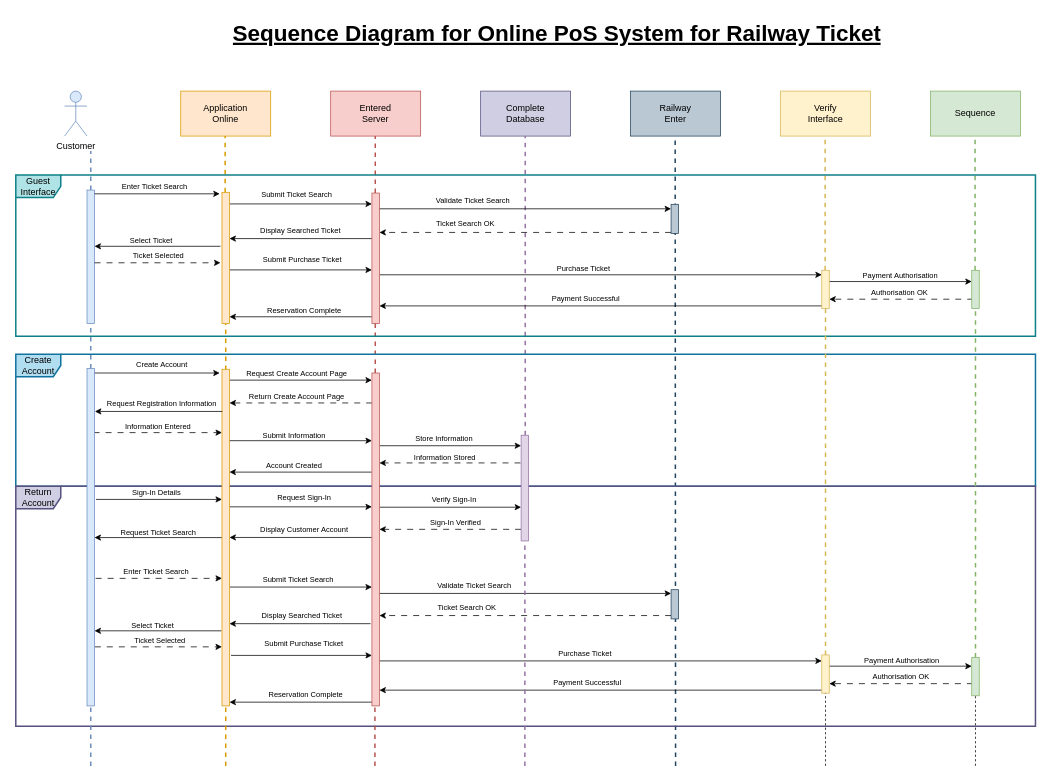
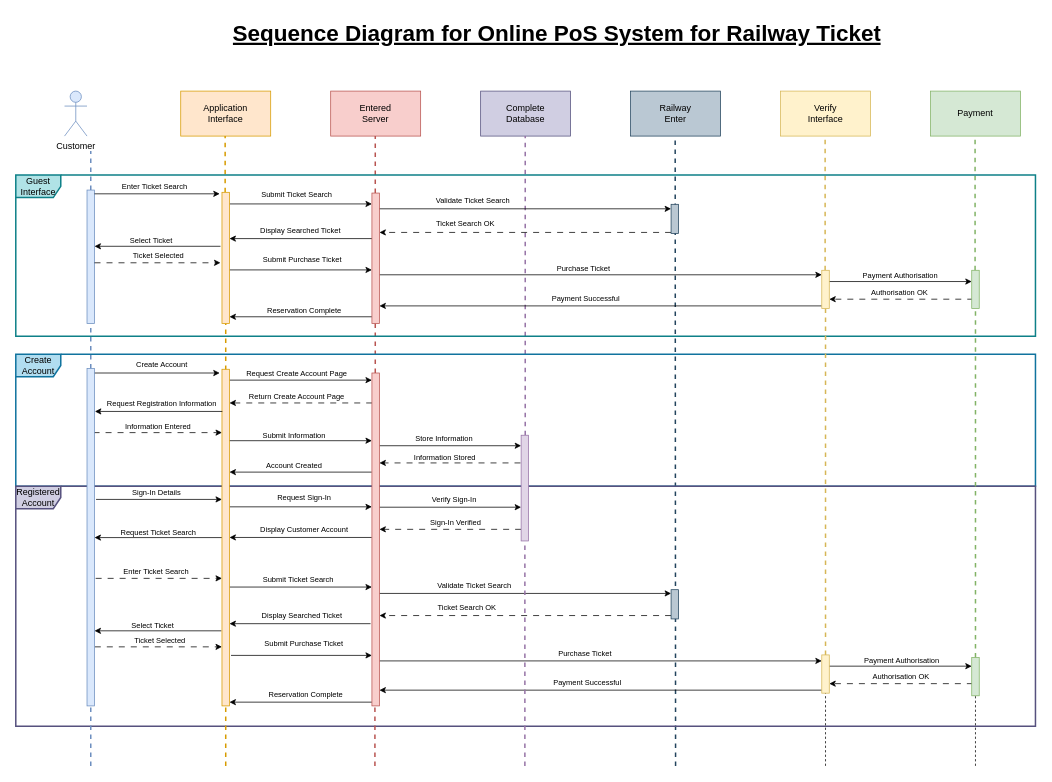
(225, 114) -> (225, 114)
(975, 114) -> (975, 114)
(38, 498) -> (38, 498)
